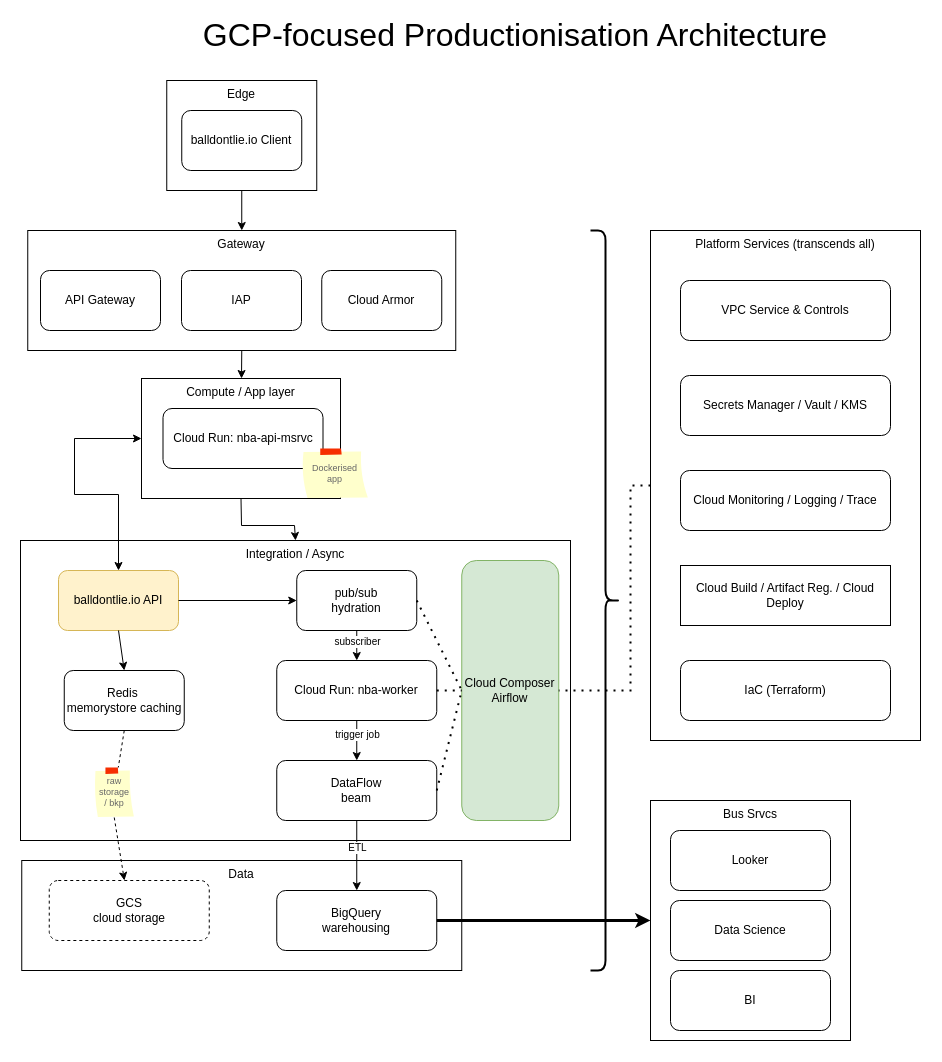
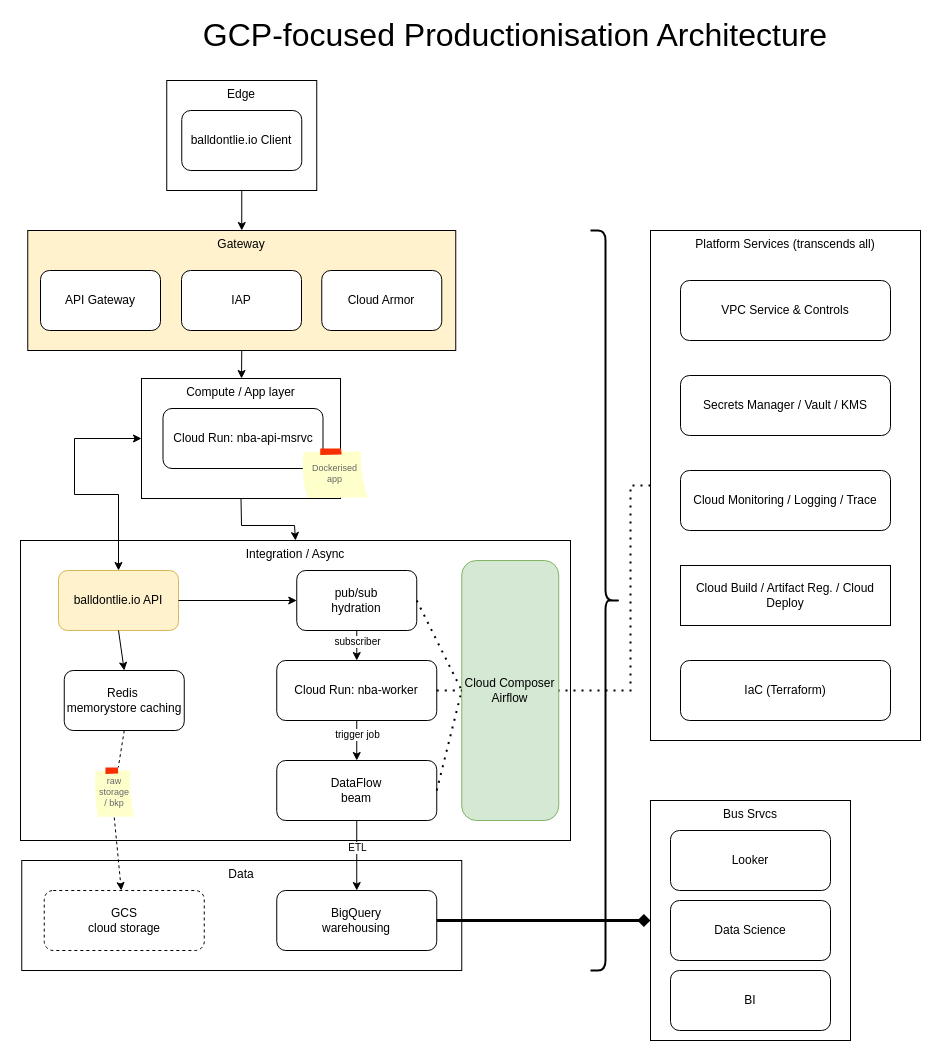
(242, 245) -> (242, 245)
(129, 911) -> (124, 921)
(638, 921) -> (637, 921)
